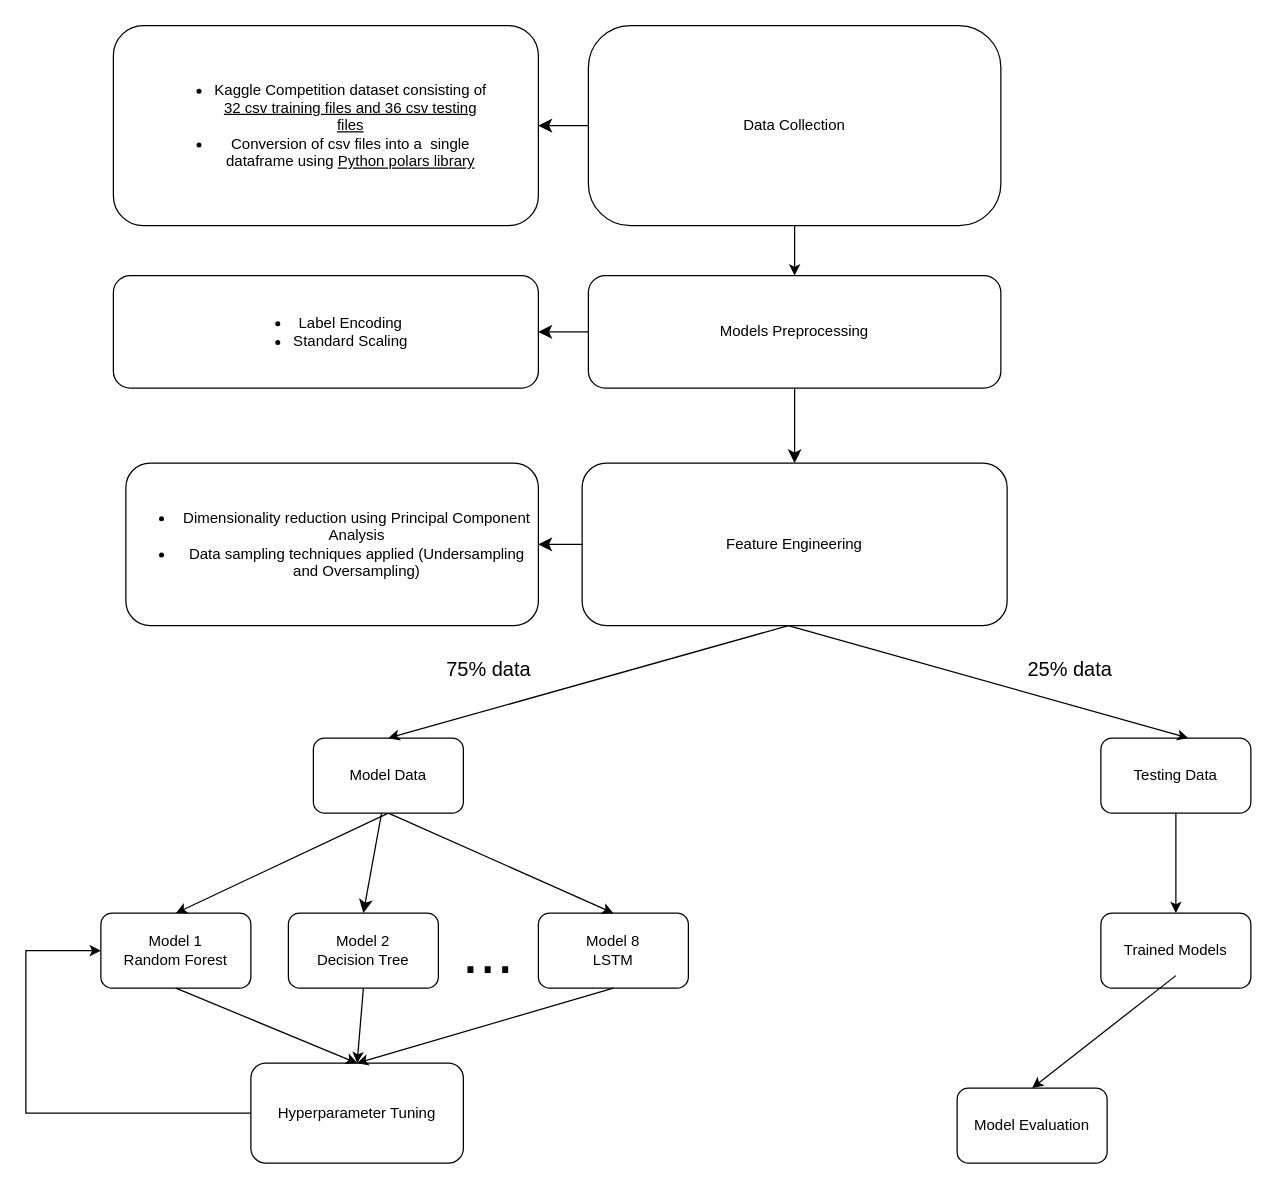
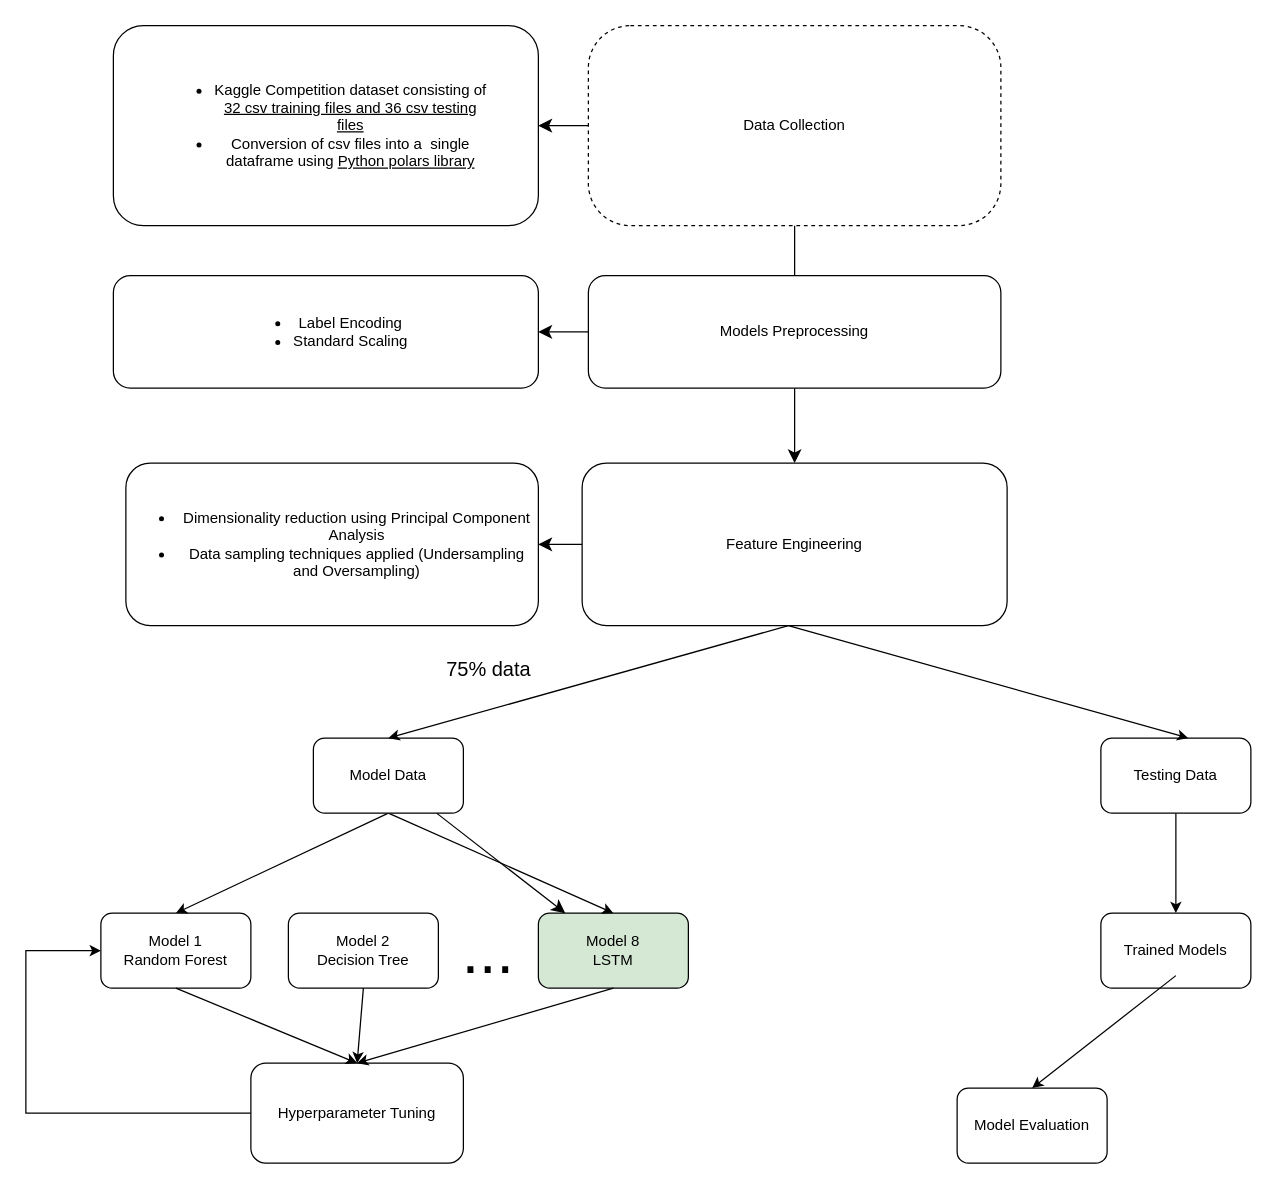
(794, 126) -> (794, 126)
(794, 266) -> (794, 269)
(1069, 669) -> none
(373, 858) -> (467, 837)
(613, 951) -> (613, 951)
